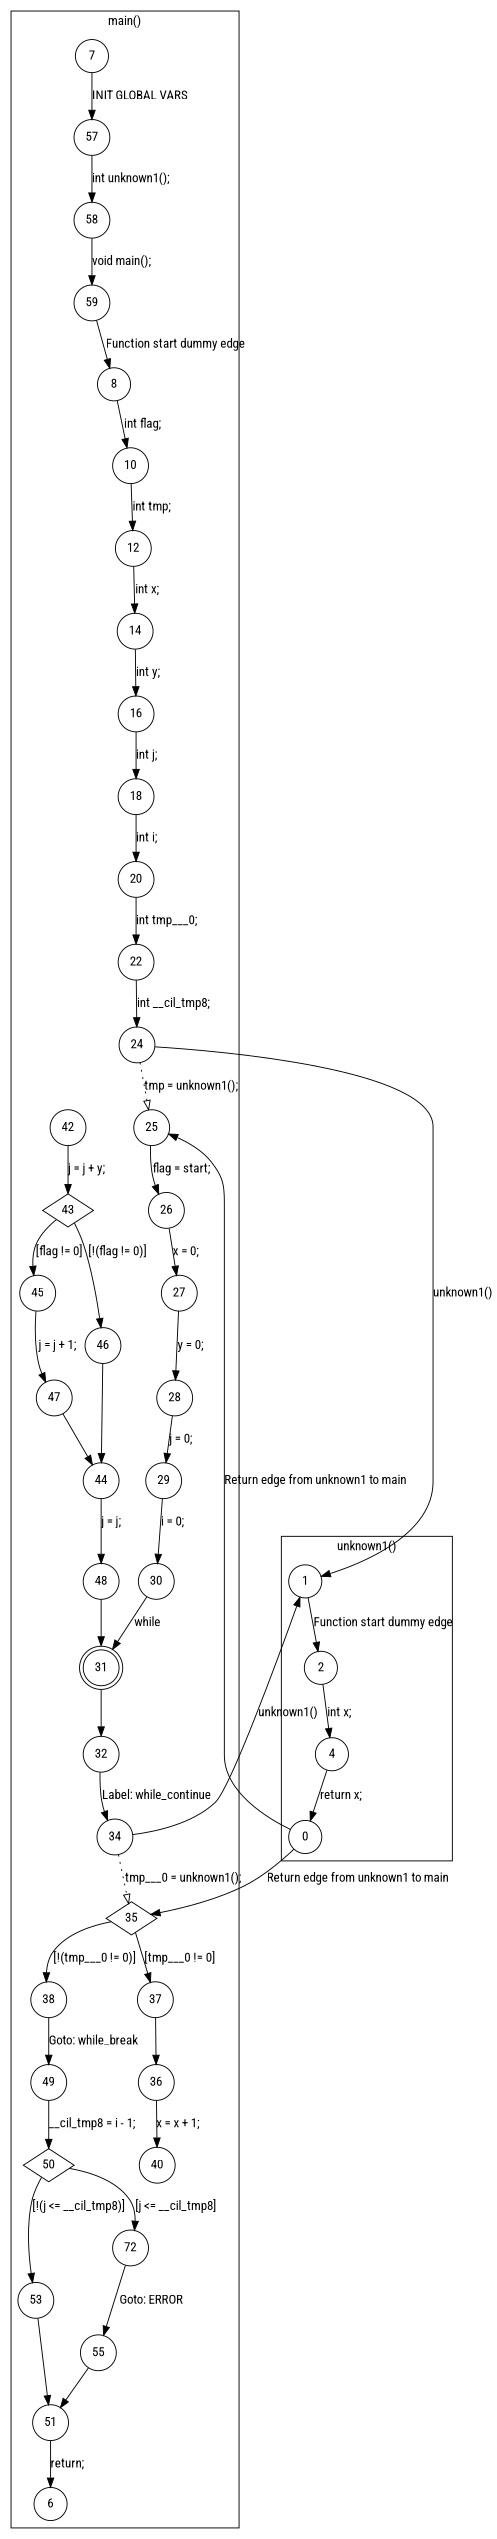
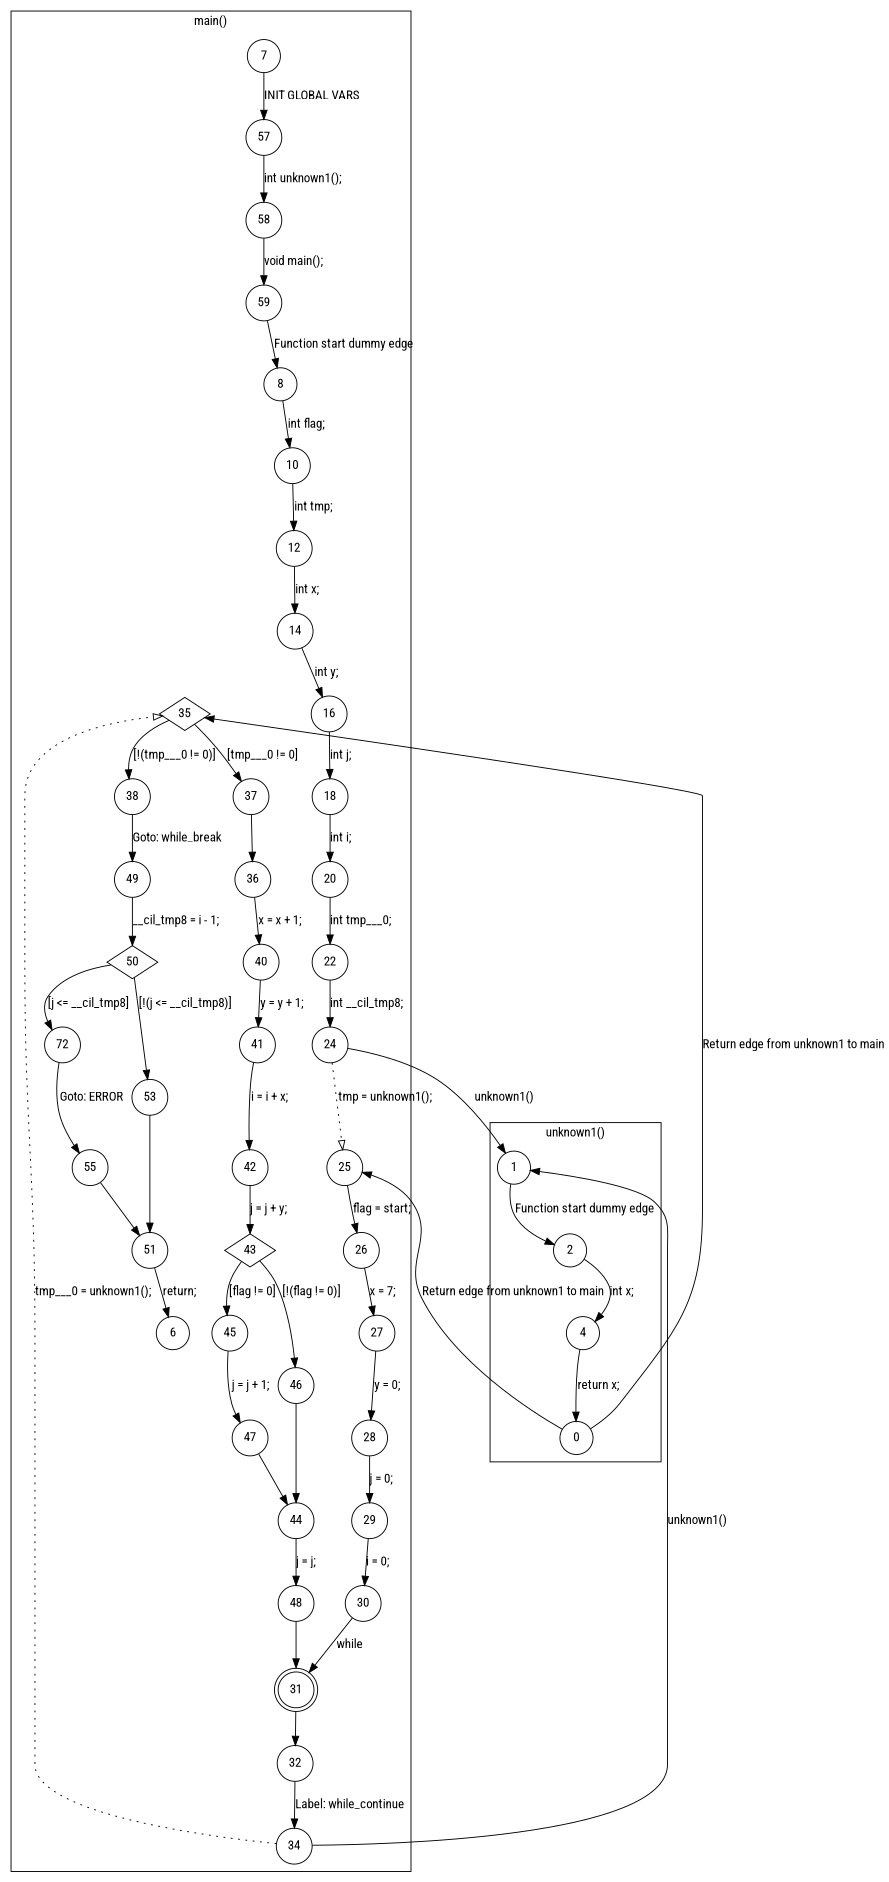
none -> (257, 1045)
(186, 1252) -> (383, 1292)
